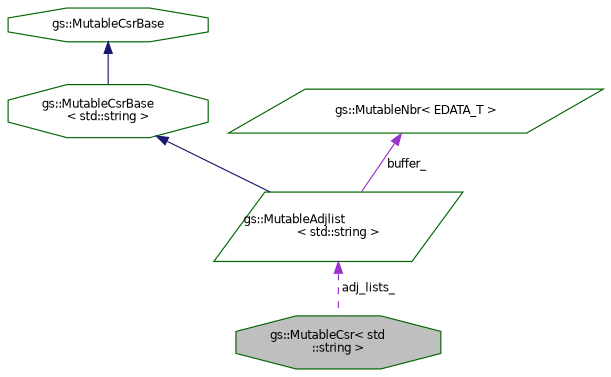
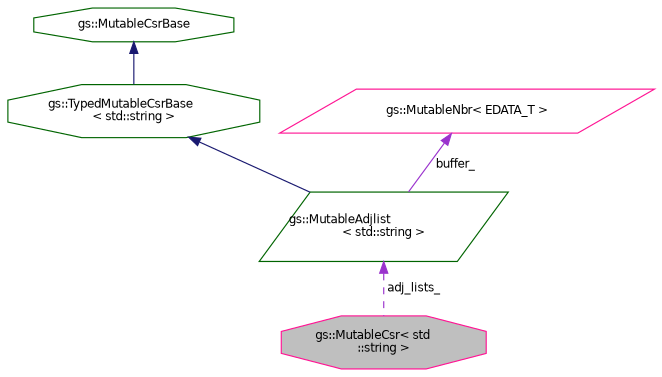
(108, 111) -> (134, 111)
(416, 111) -> (467, 111)
(338, 342) -> (384, 342)
